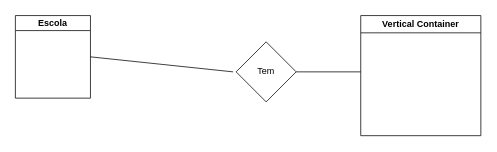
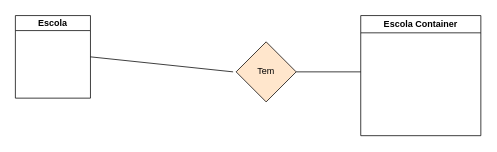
(420, 24) -> (420, 24)
(266, 72) -> (266, 72)
